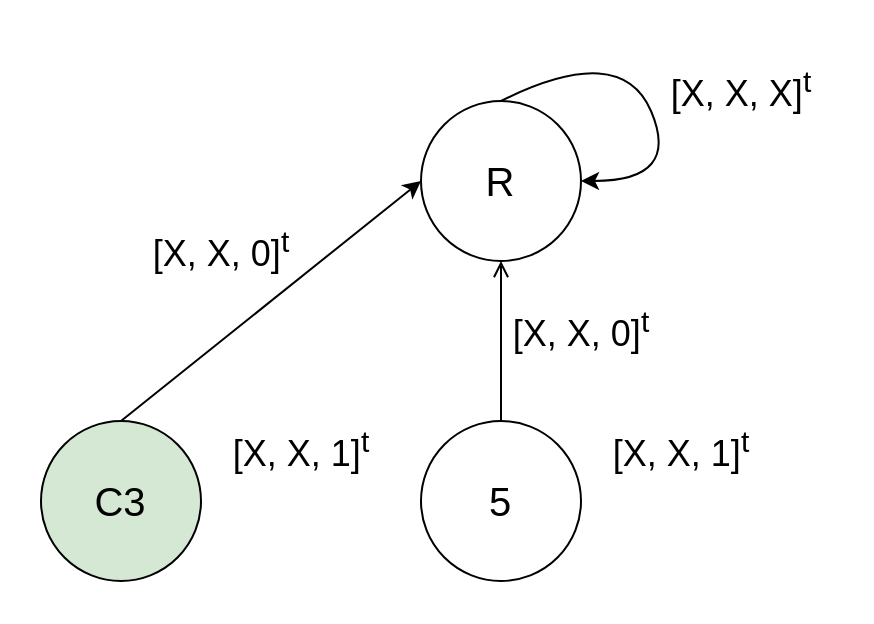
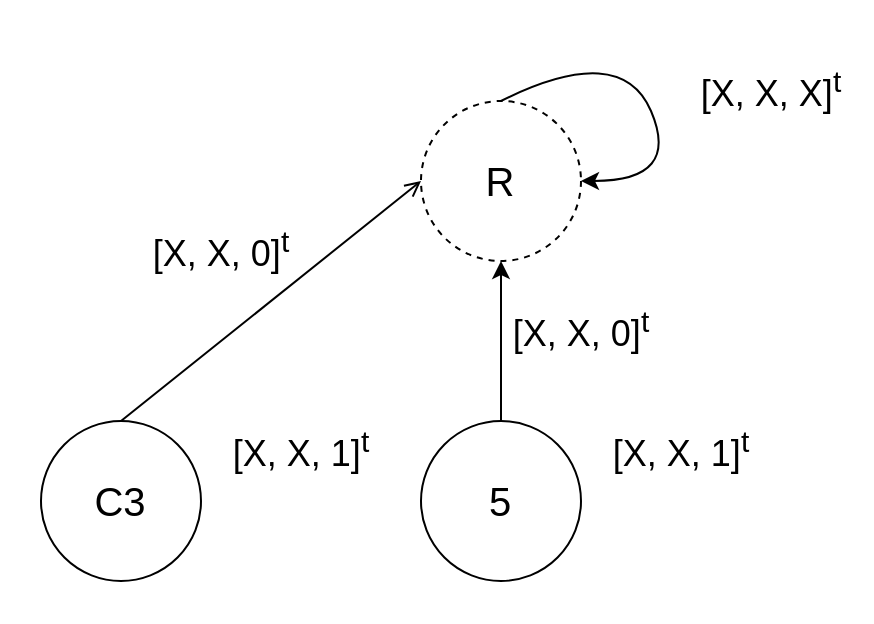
(741, 91) -> (771, 91)
(501, 181) -> (501, 181)
(409, 190) -> (413, 188)
(501, 273) -> (501, 276)
(121, 501) -> (121, 501)
